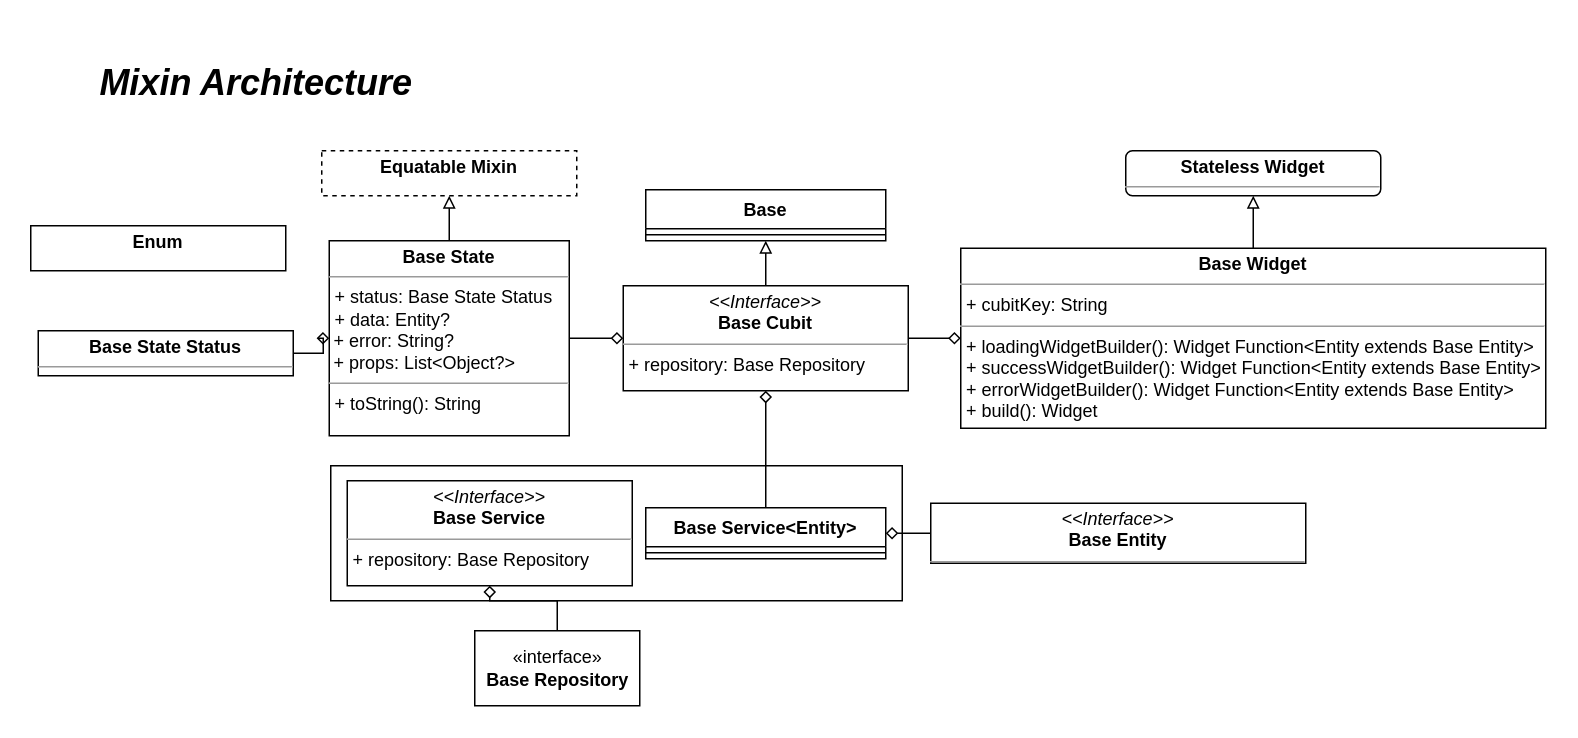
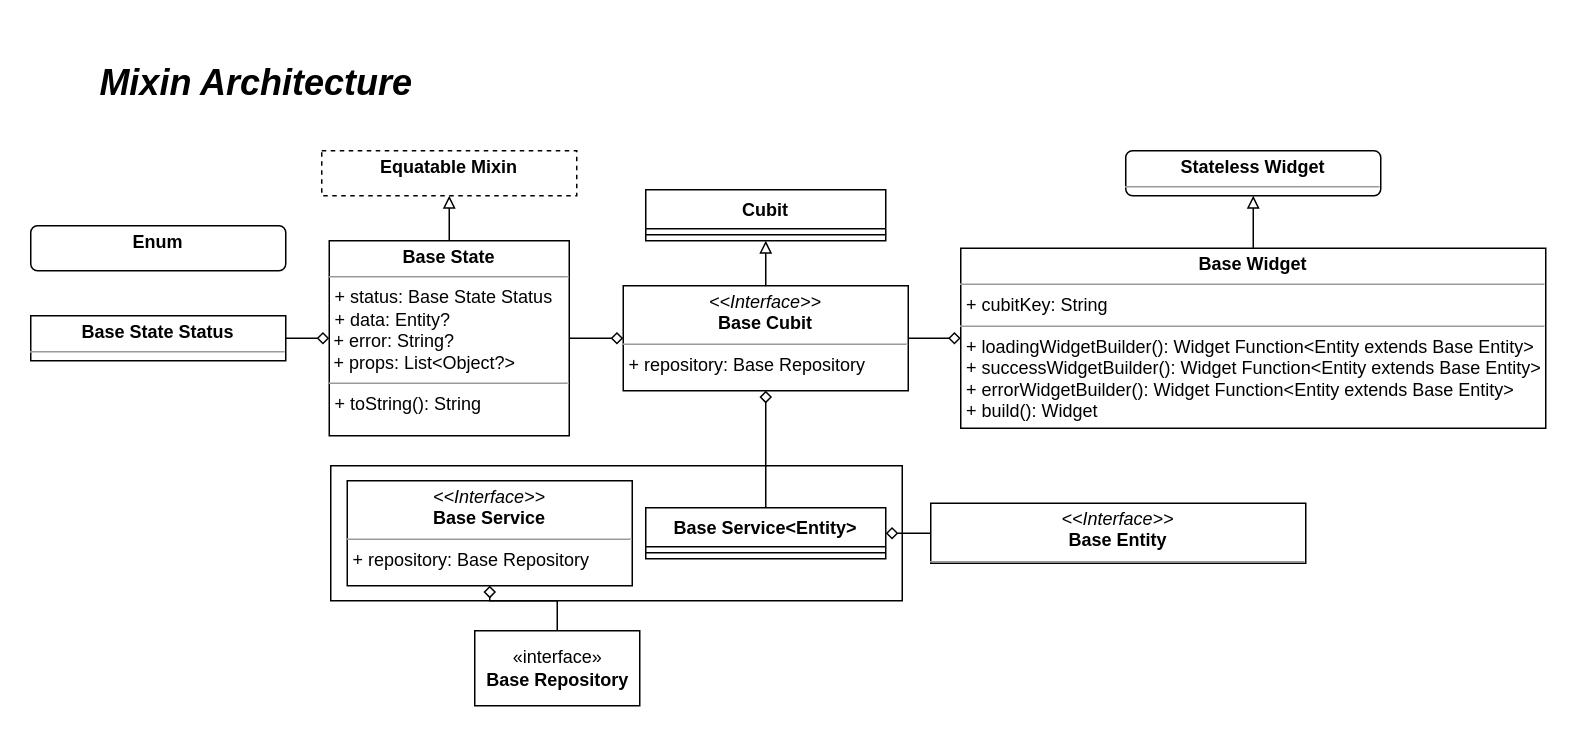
(765, 210) -> (765, 210)
(158, 248) -> (158, 248)
(166, 353) -> (158, 338)
